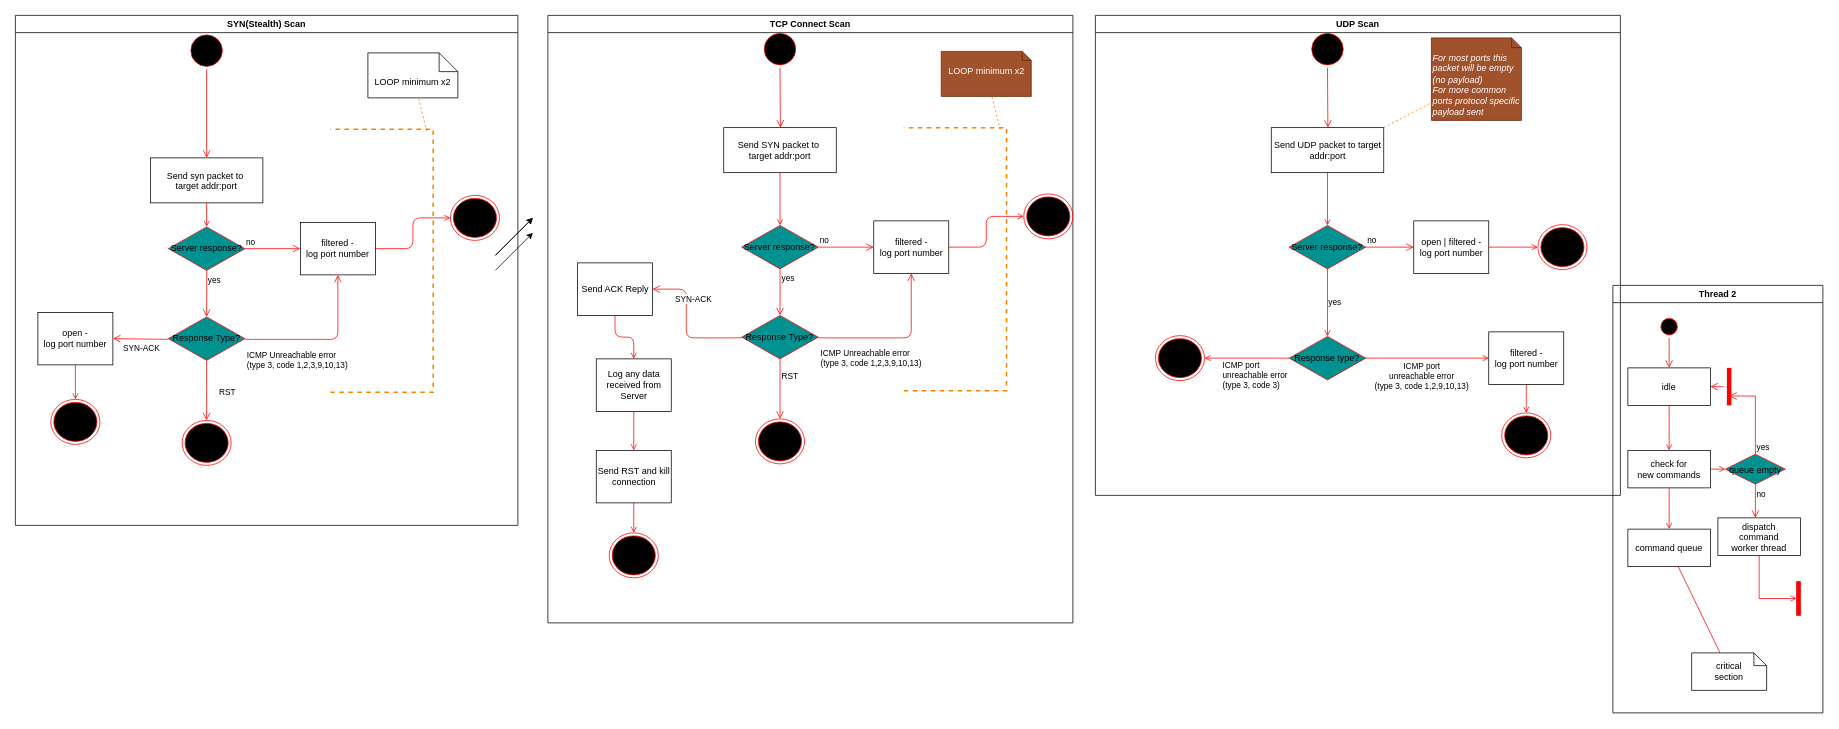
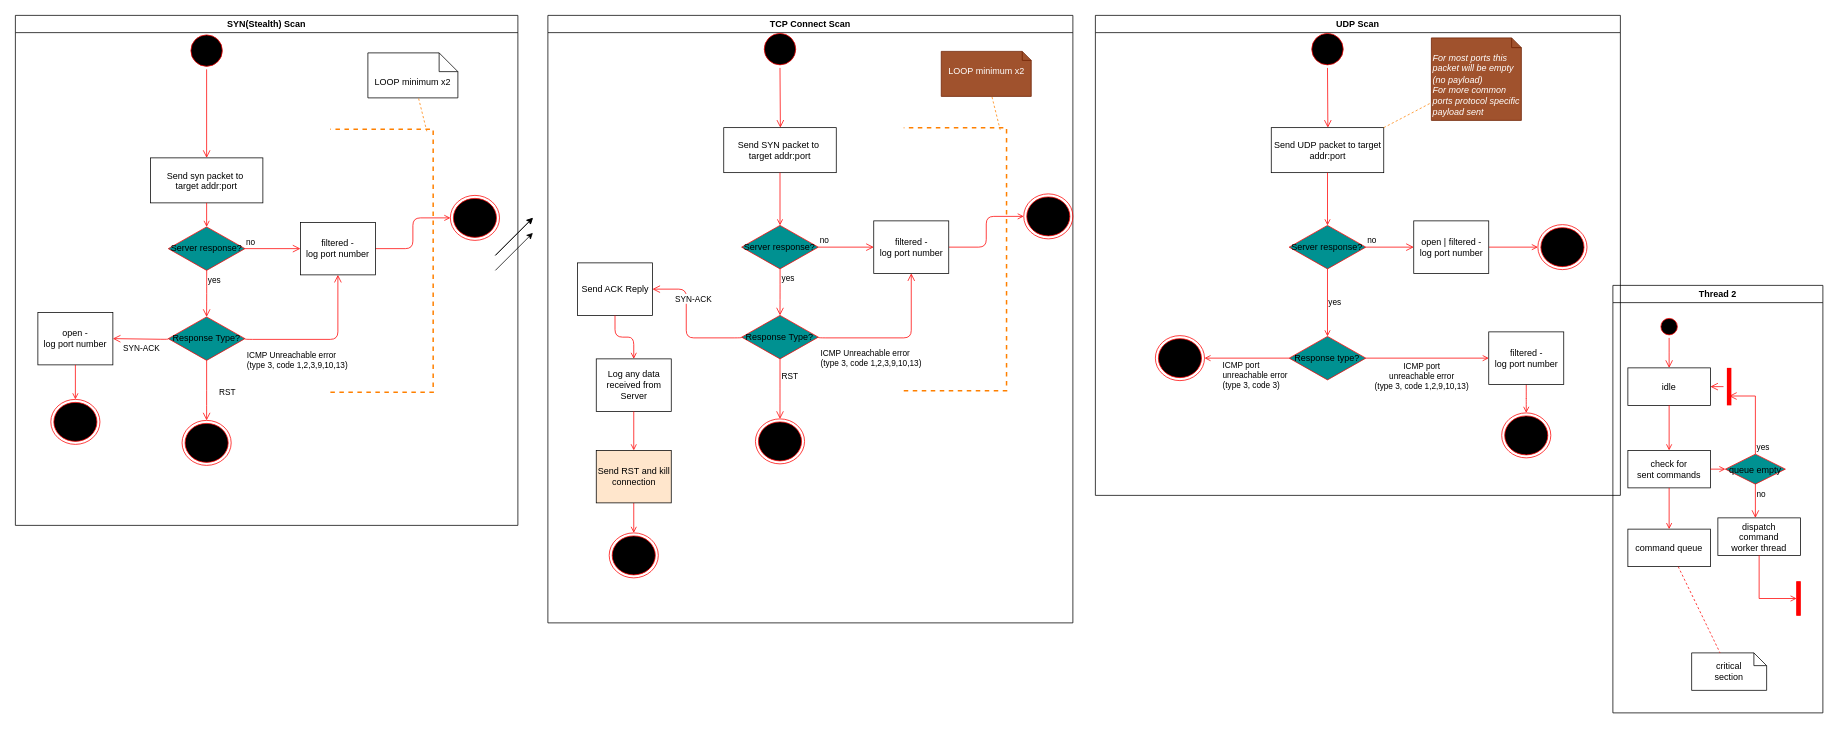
(1669, 464) -> (1669, 464)
(634, 477) -> (634, 477)
(1699, 609) -> (1699, 609)
